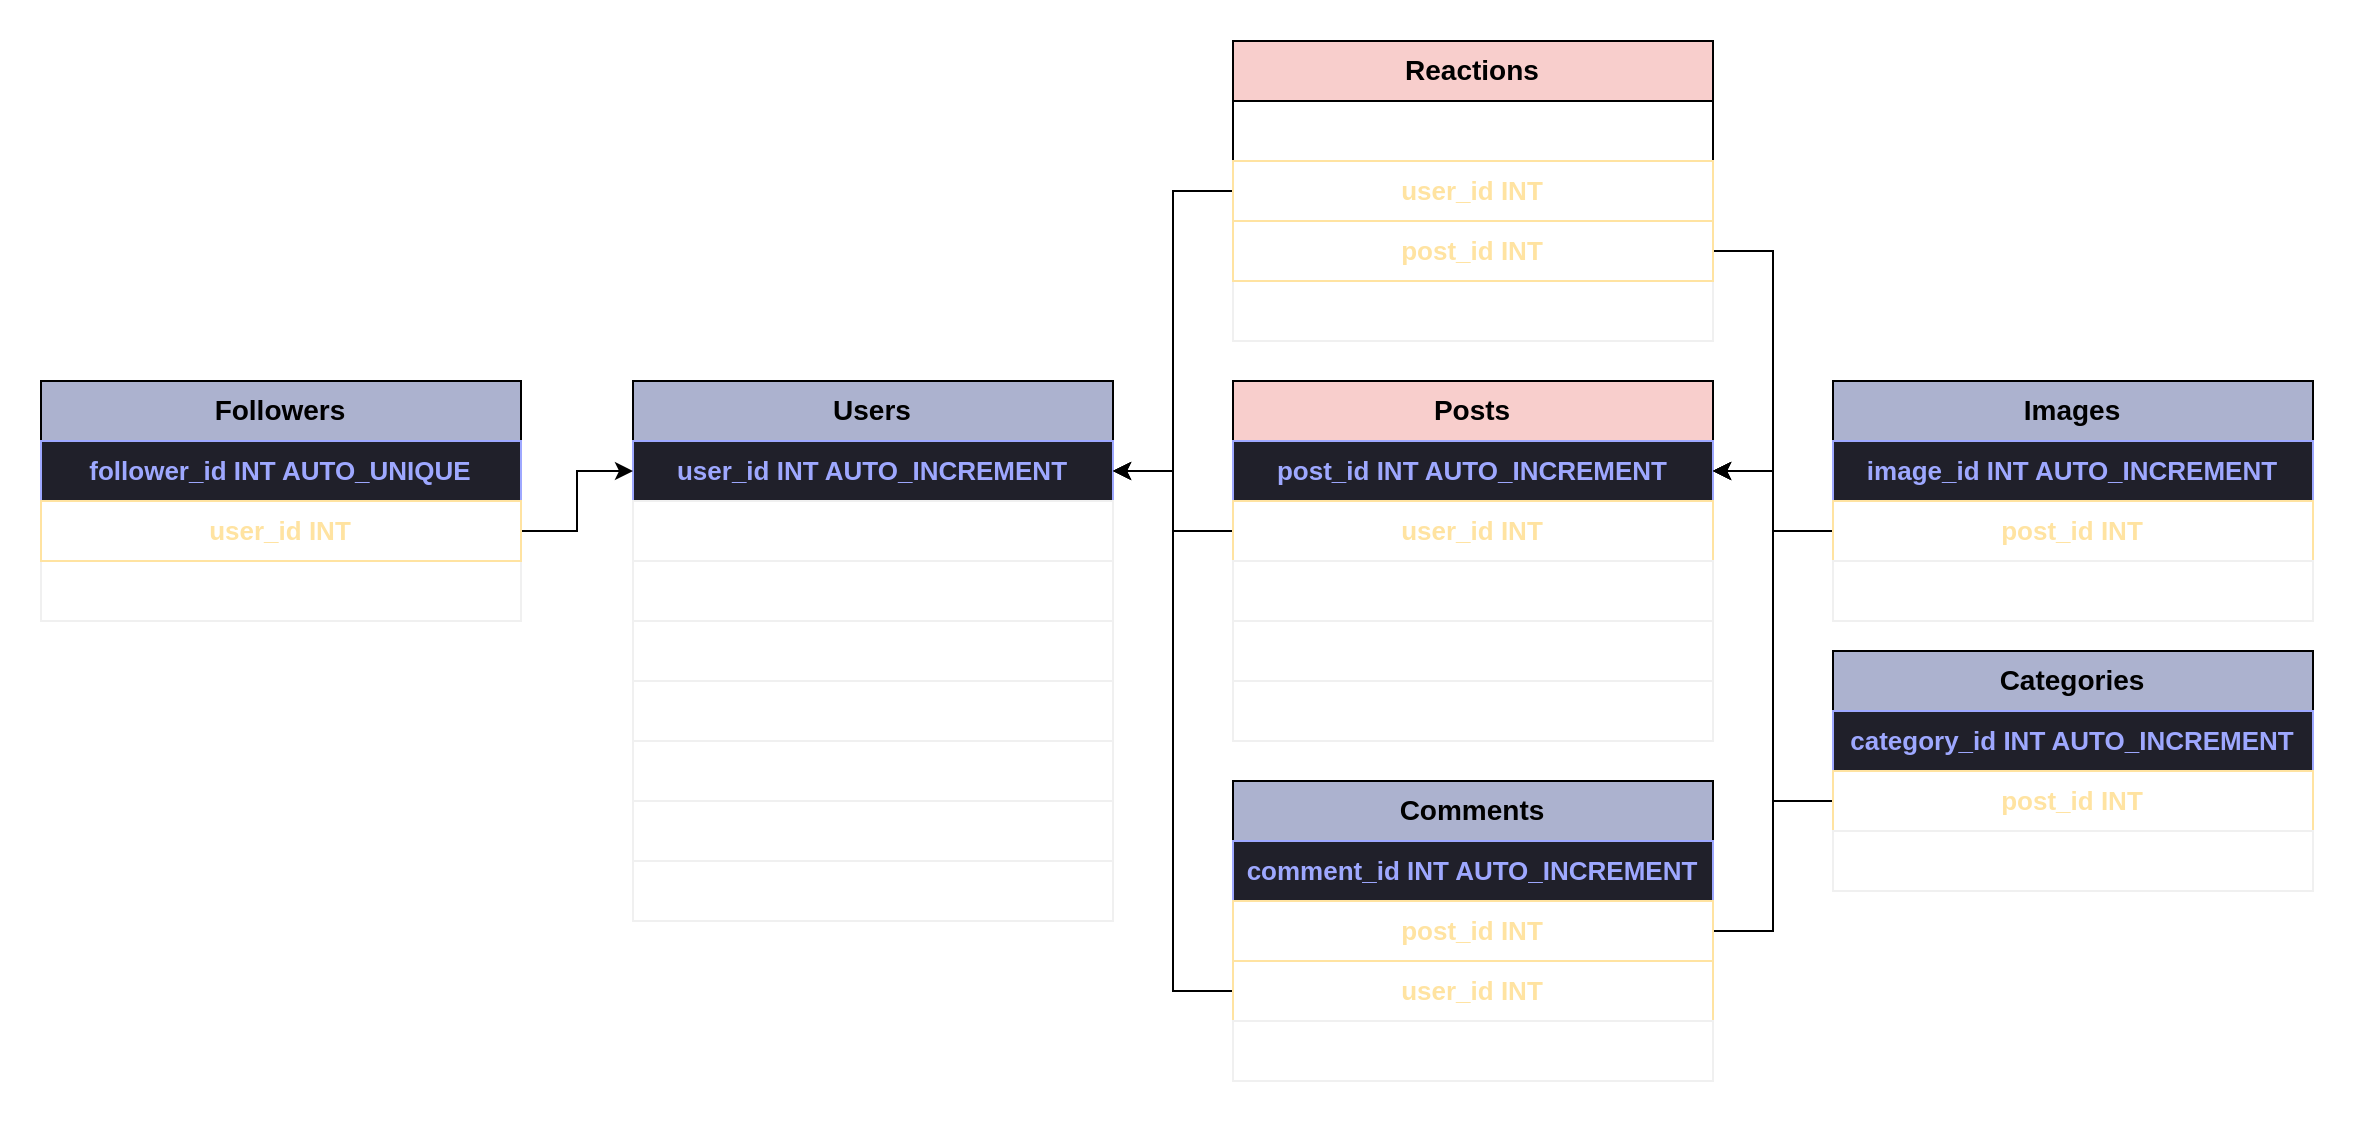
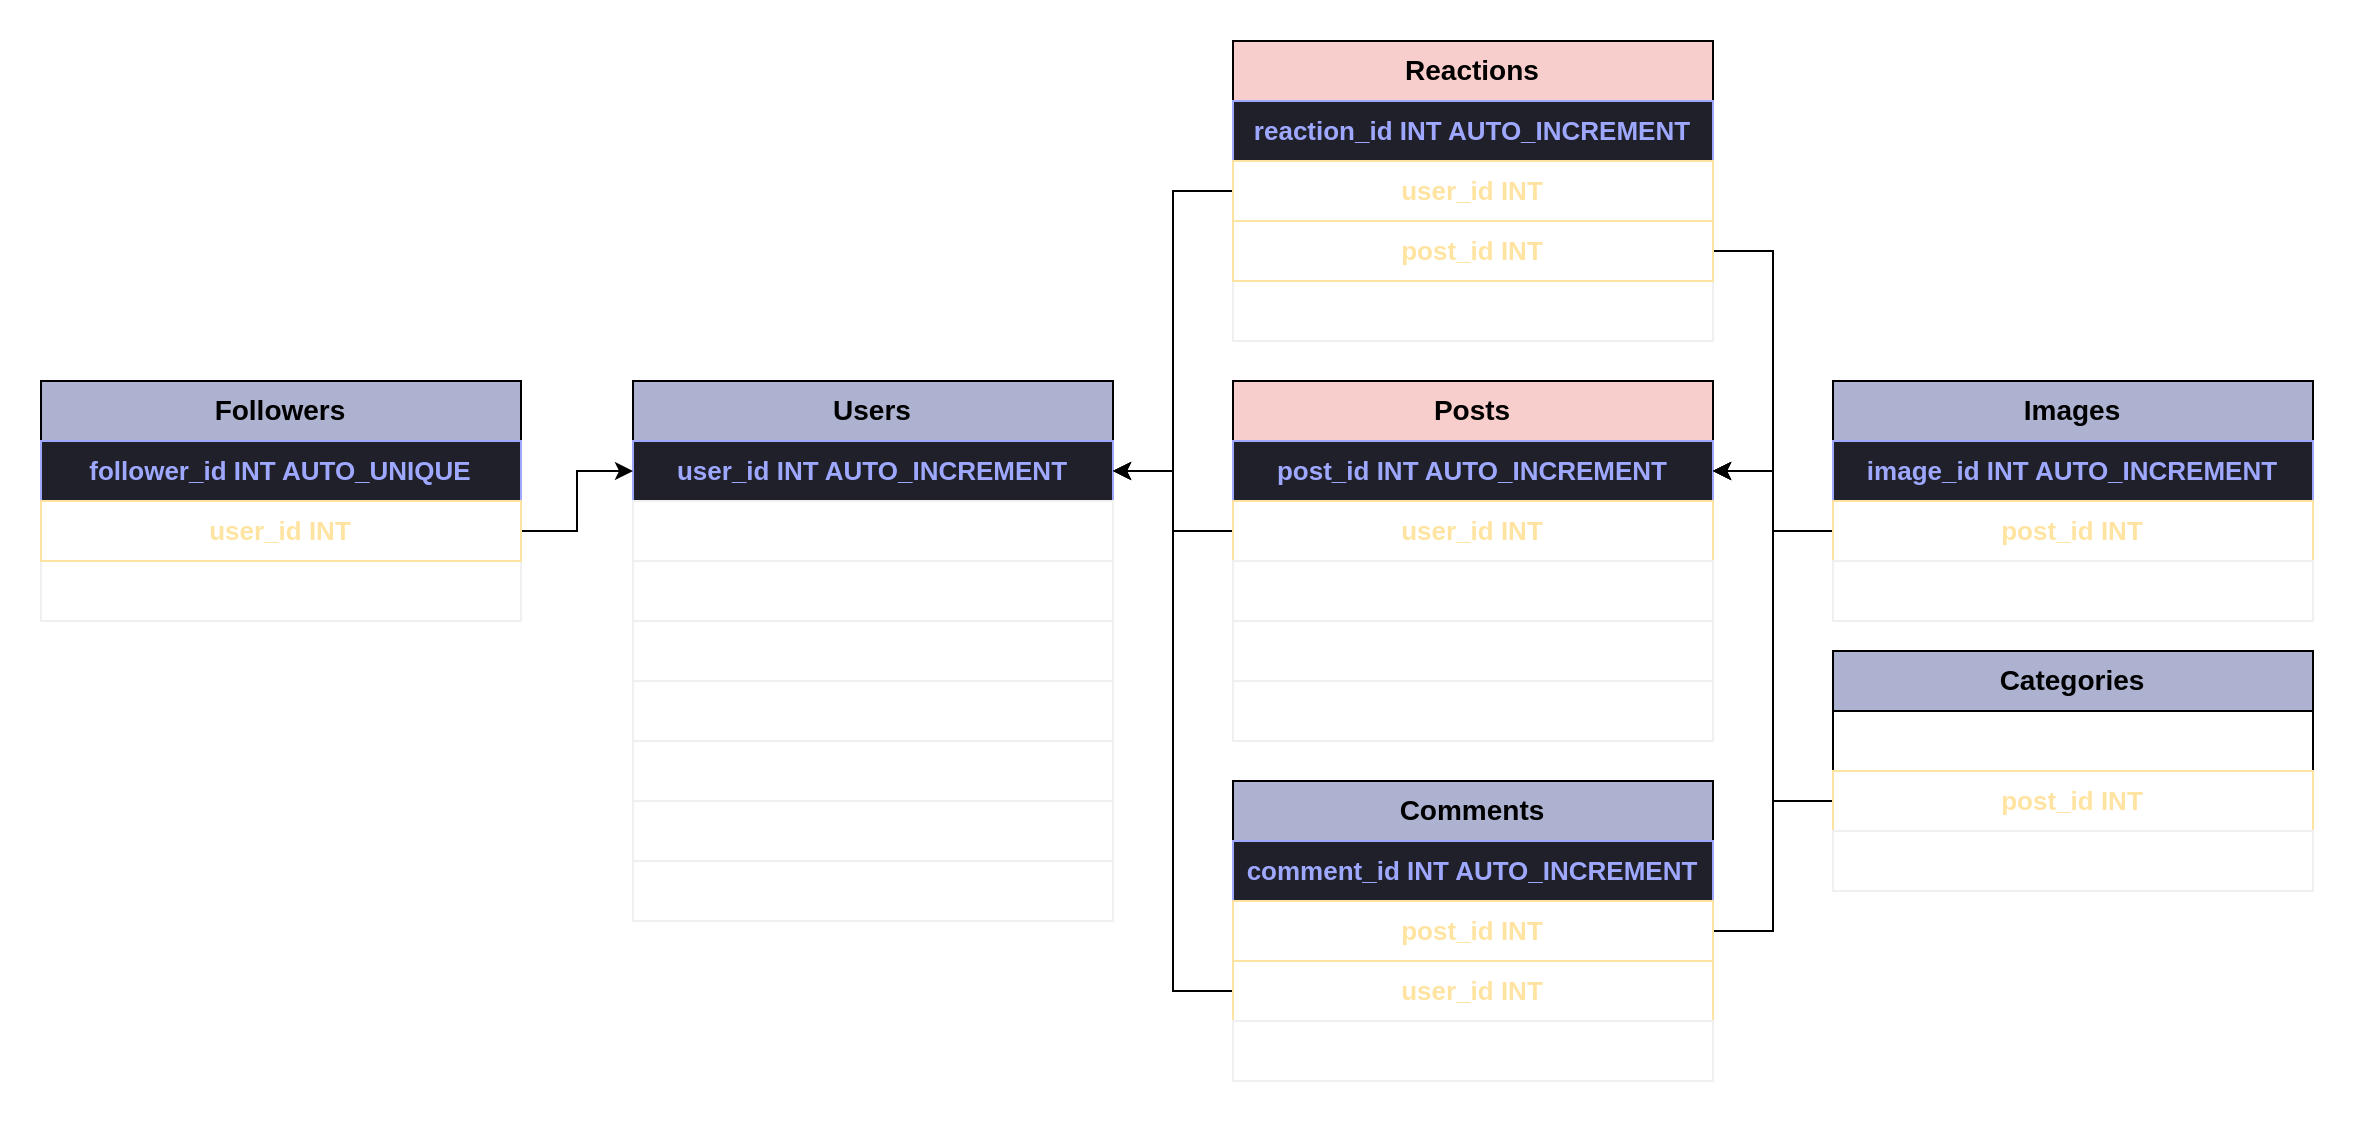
none -> (1473, 131)
(2073, 741) -> none
